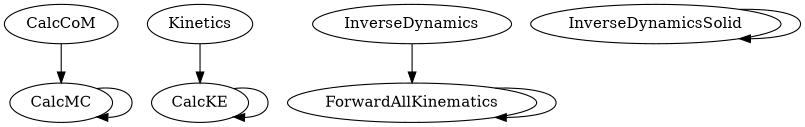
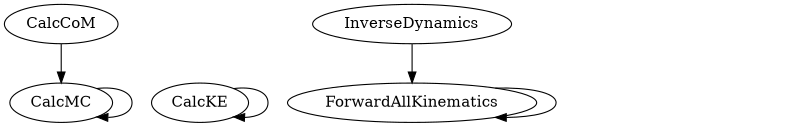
(200, 24) -> none
(656, 24) -> none
